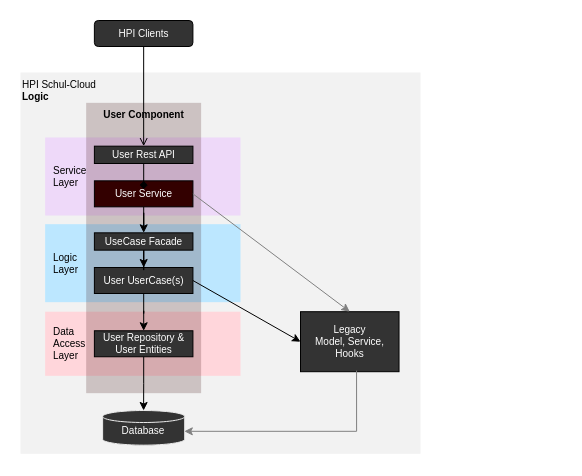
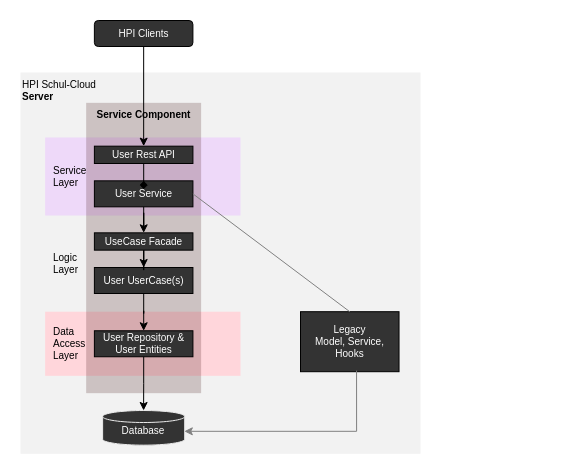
(61, 92) -> (61, 92)
(144, 116) -> (144, 116)
(144, 139) -> (144, 138)
(144, 194) -> (144, 194)
(68, 264) -> (68, 264)
(343, 307) -> (346, 309)
(244, 309) -> none
